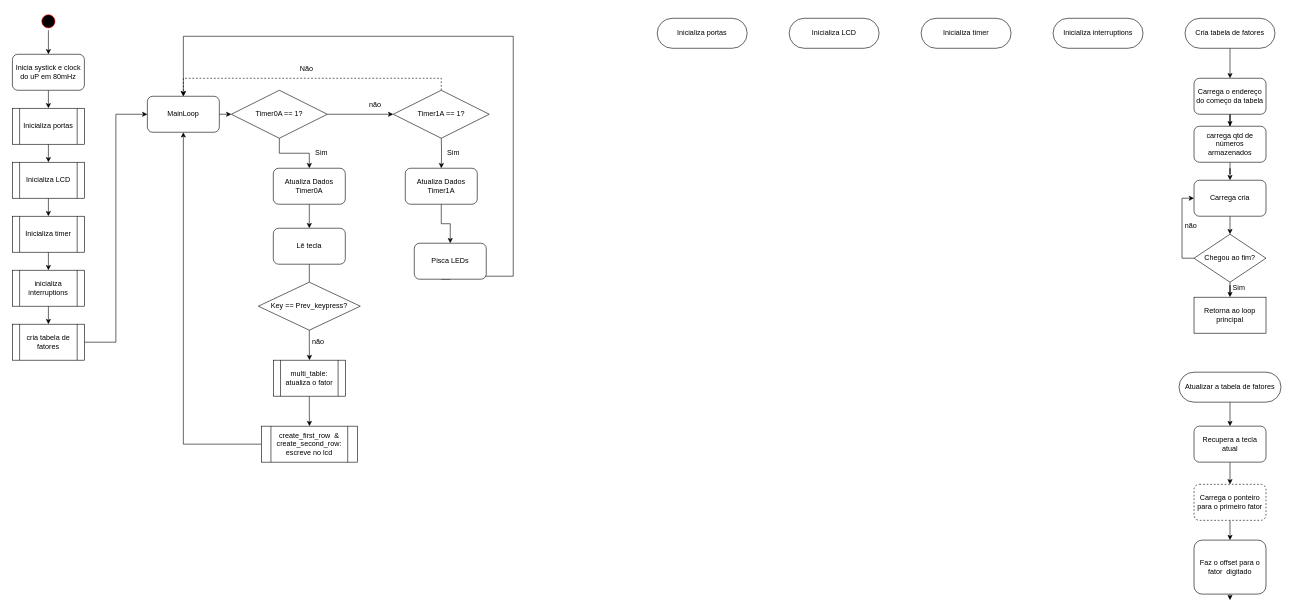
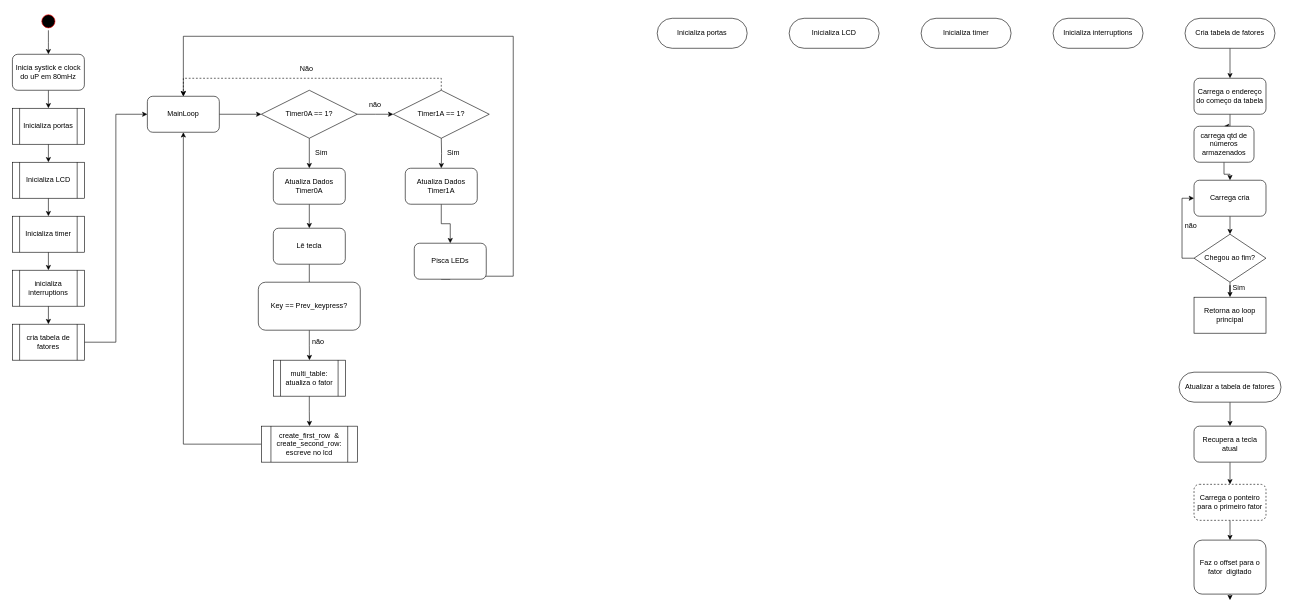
(279, 114) -> (309, 114)
(1230, 144) -> (1224, 144)
(309, 306) -> (309, 306)
